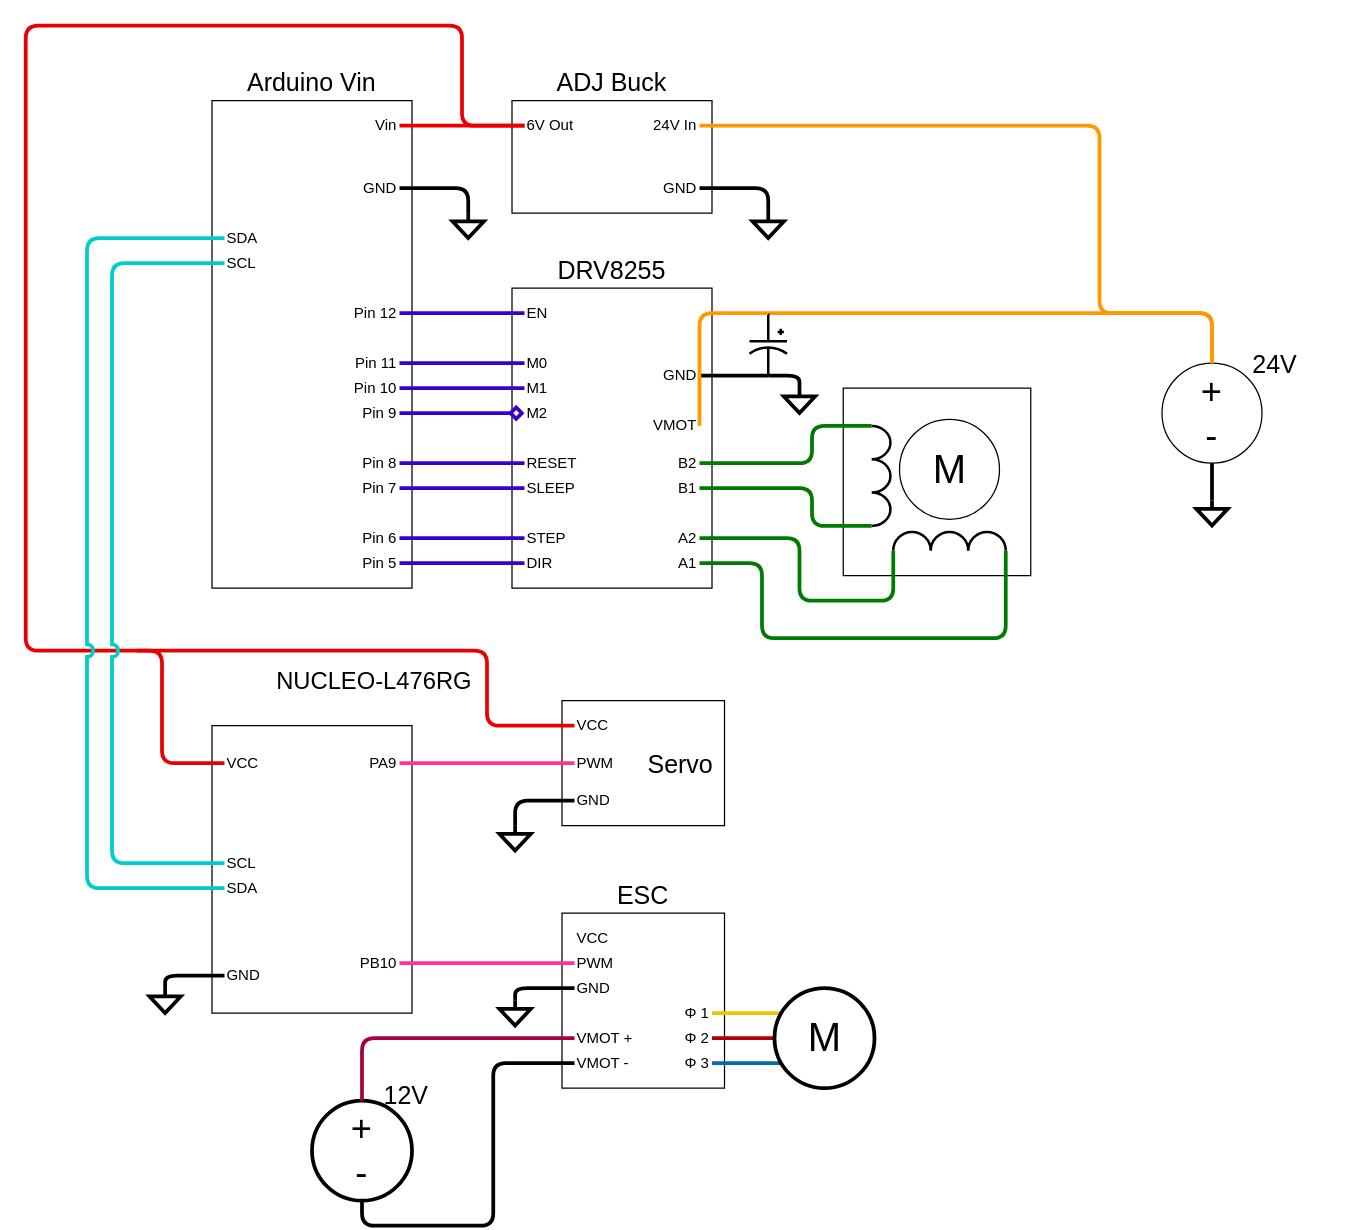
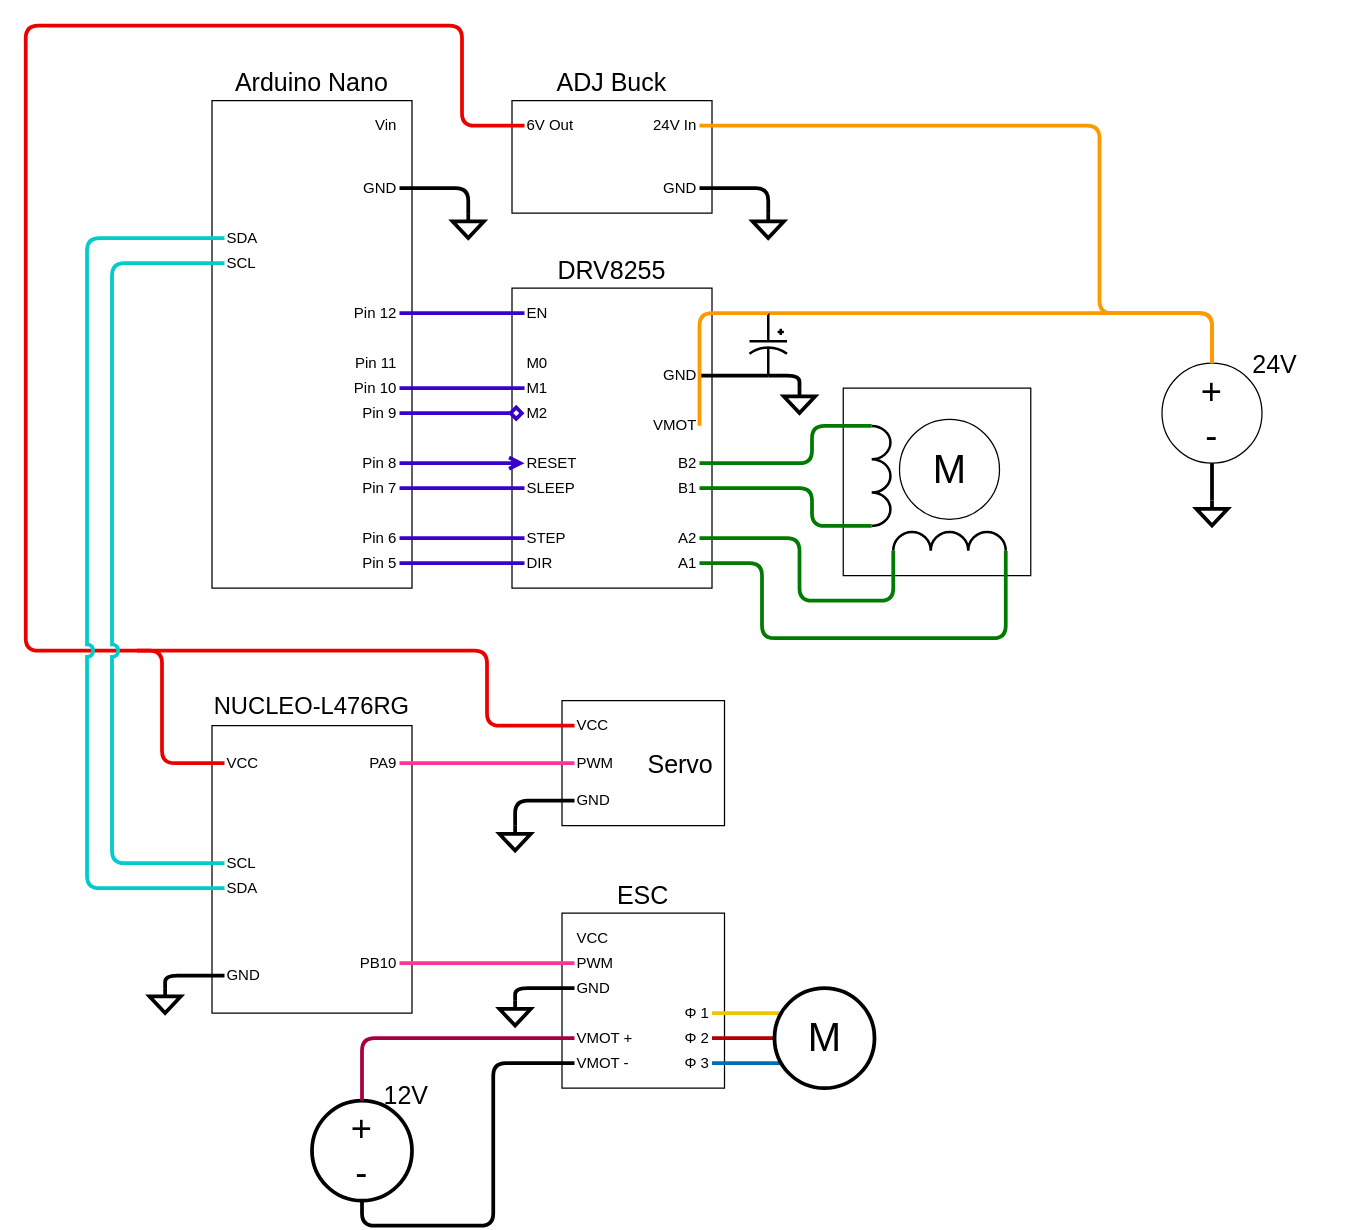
(312, 82) -> (312, 82)
(433, 126) -> none
(461, 363) -> none
(517, 463) -> (513, 463)
(374, 682) -> (312, 707)
